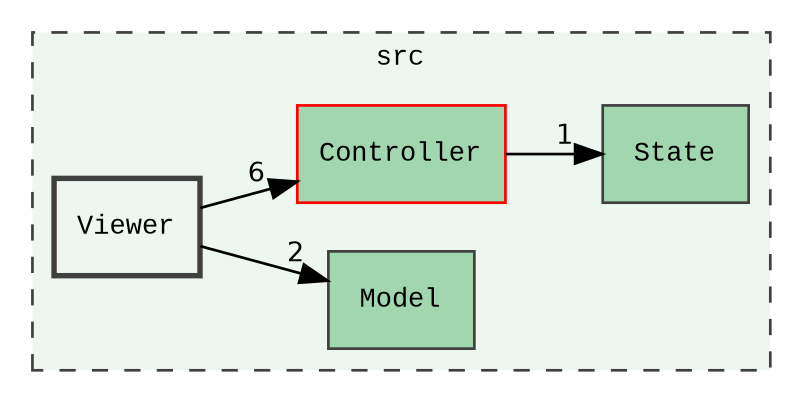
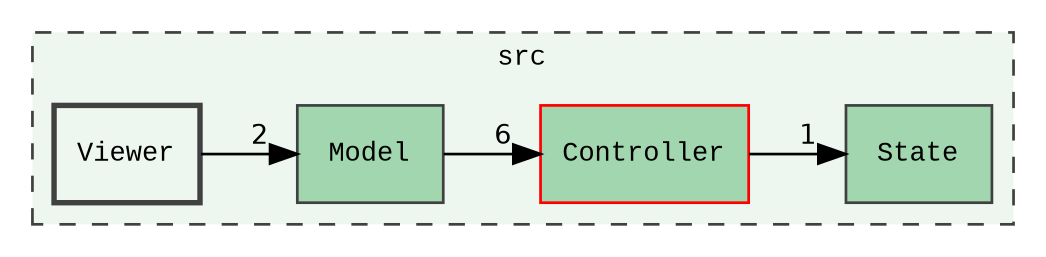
(236, 198) -> (478, 154)
